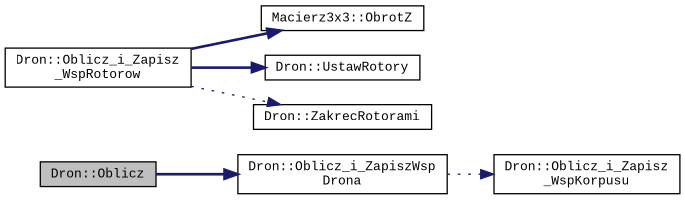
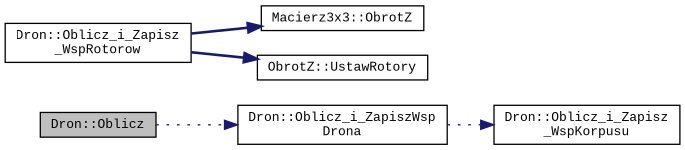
(343, 68) -> (343, 68)
(343, 117) -> none
(190, 174) -> (190, 125)
